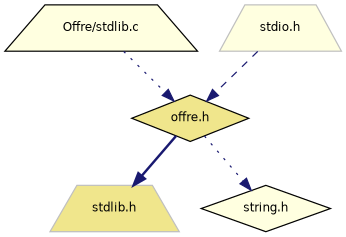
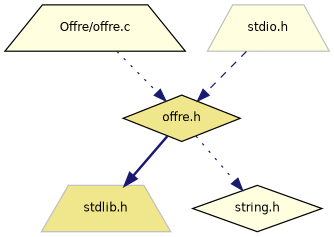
(101, 28) -> (95, 28)
